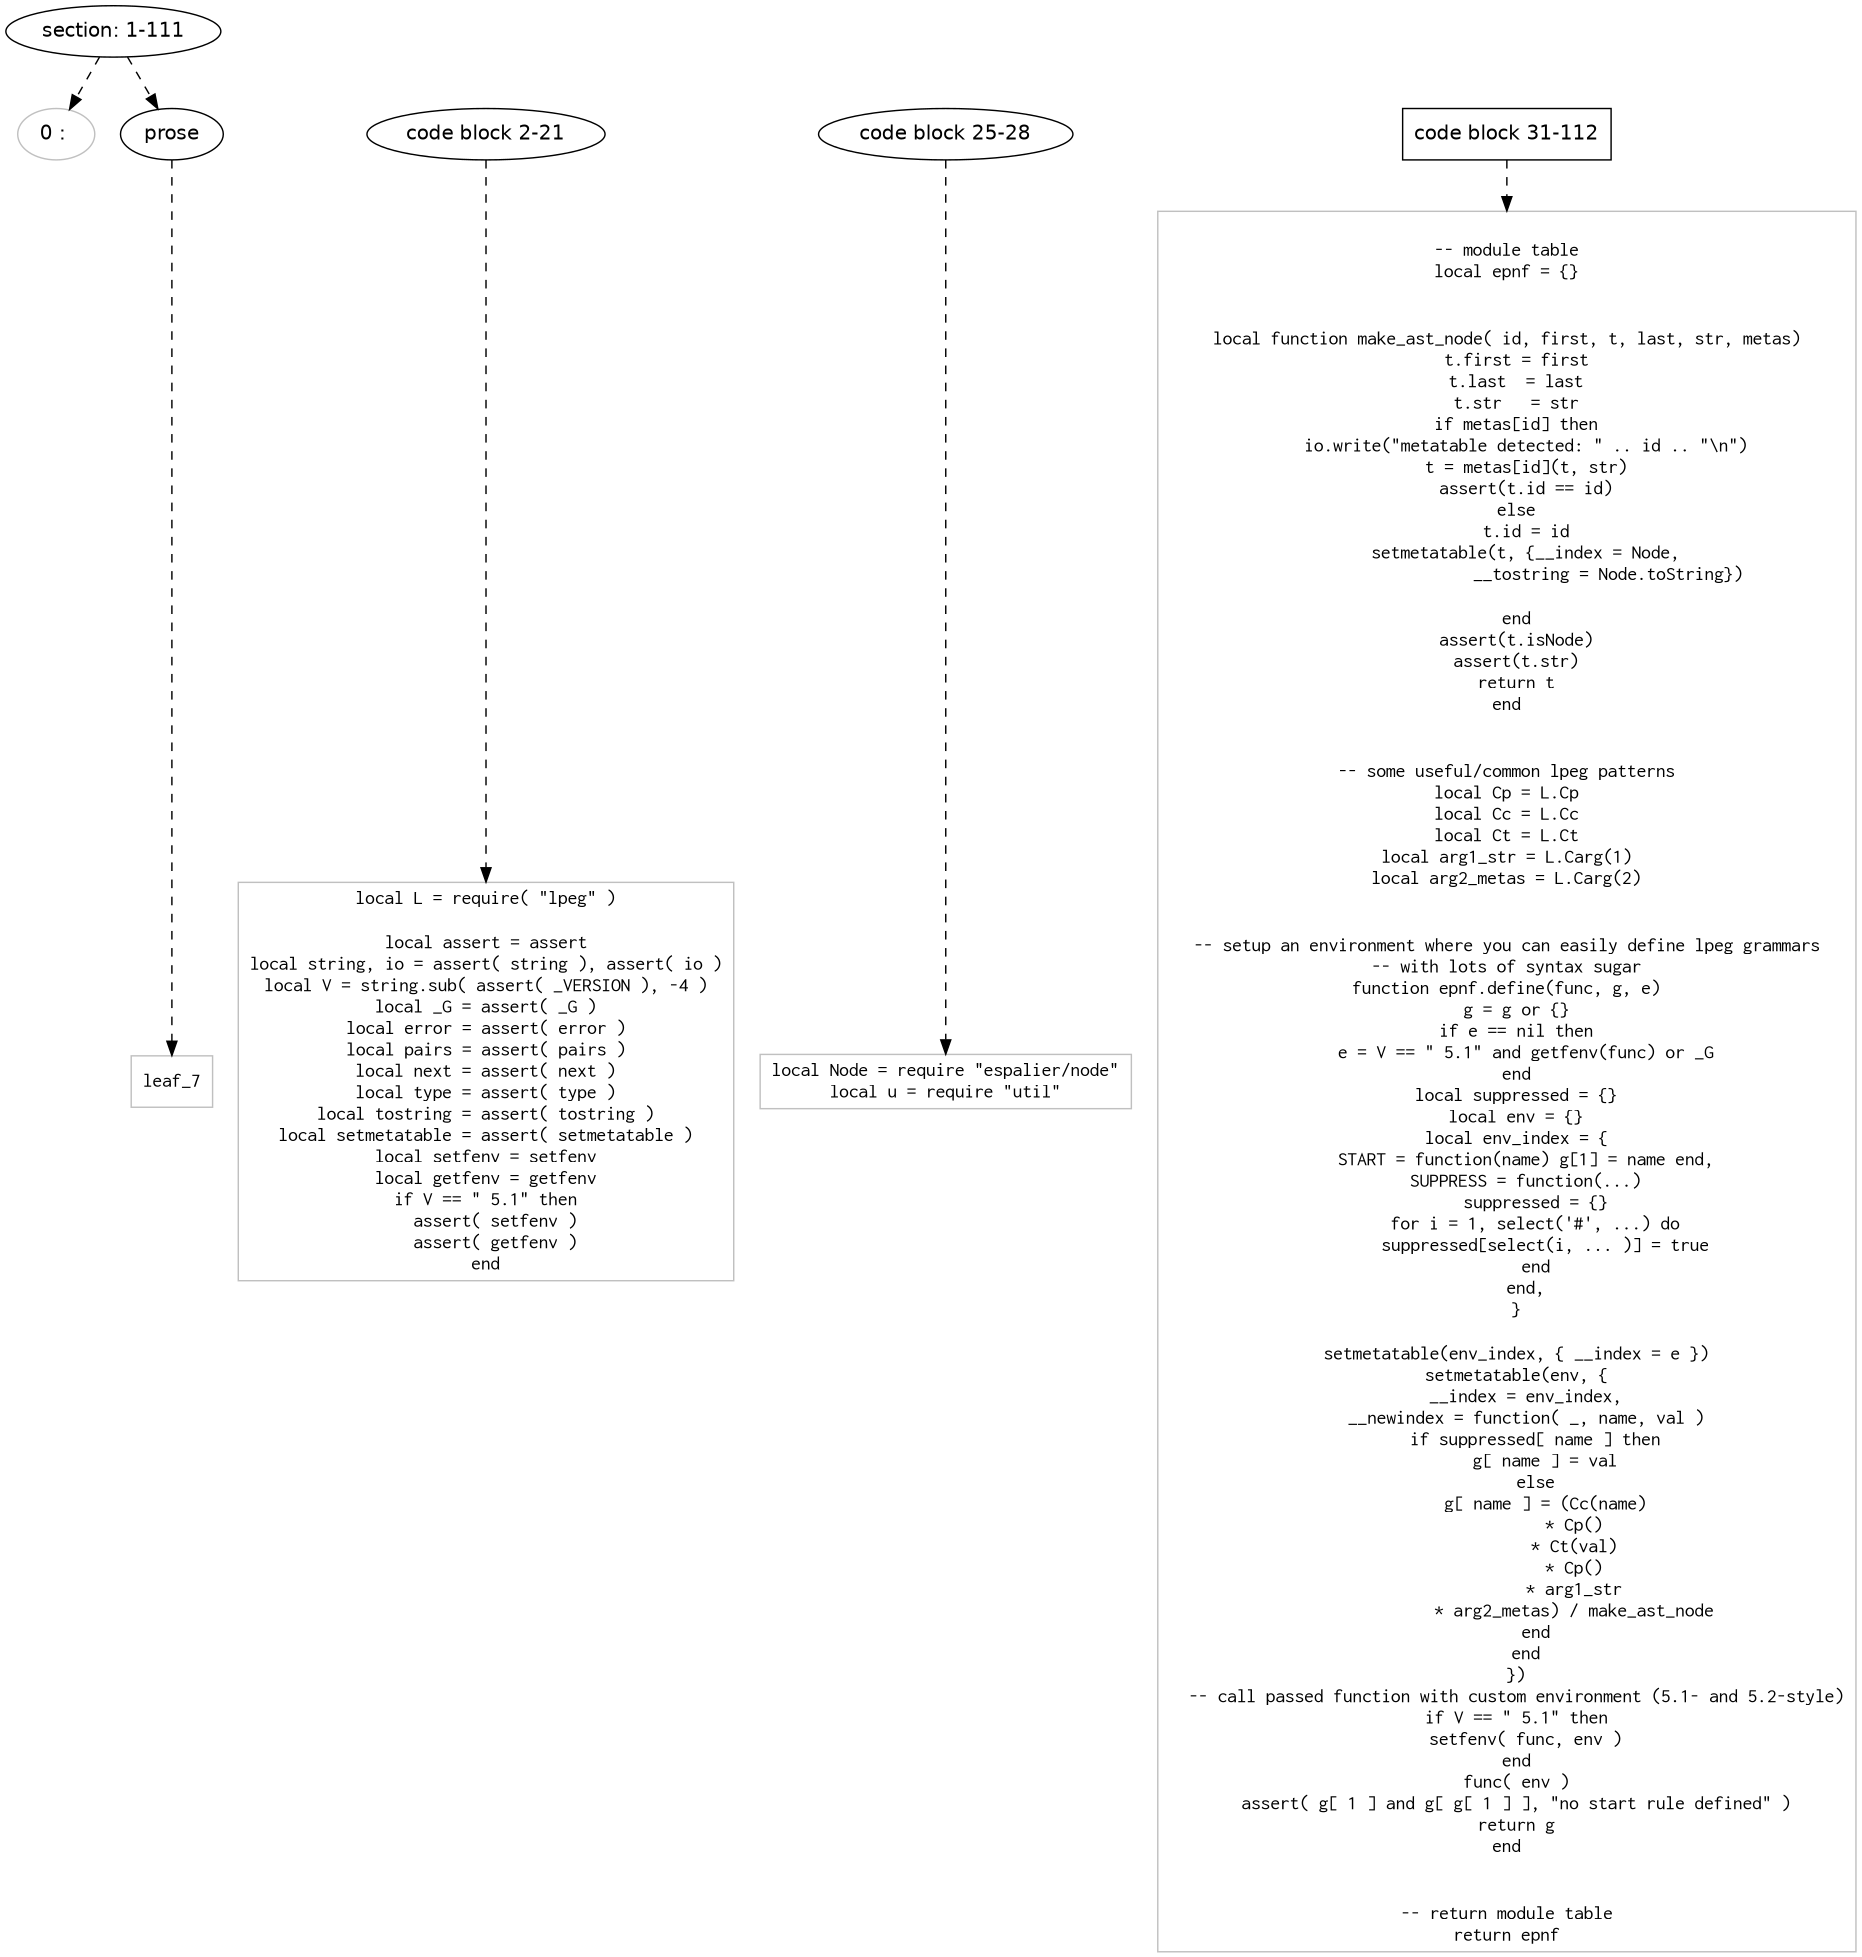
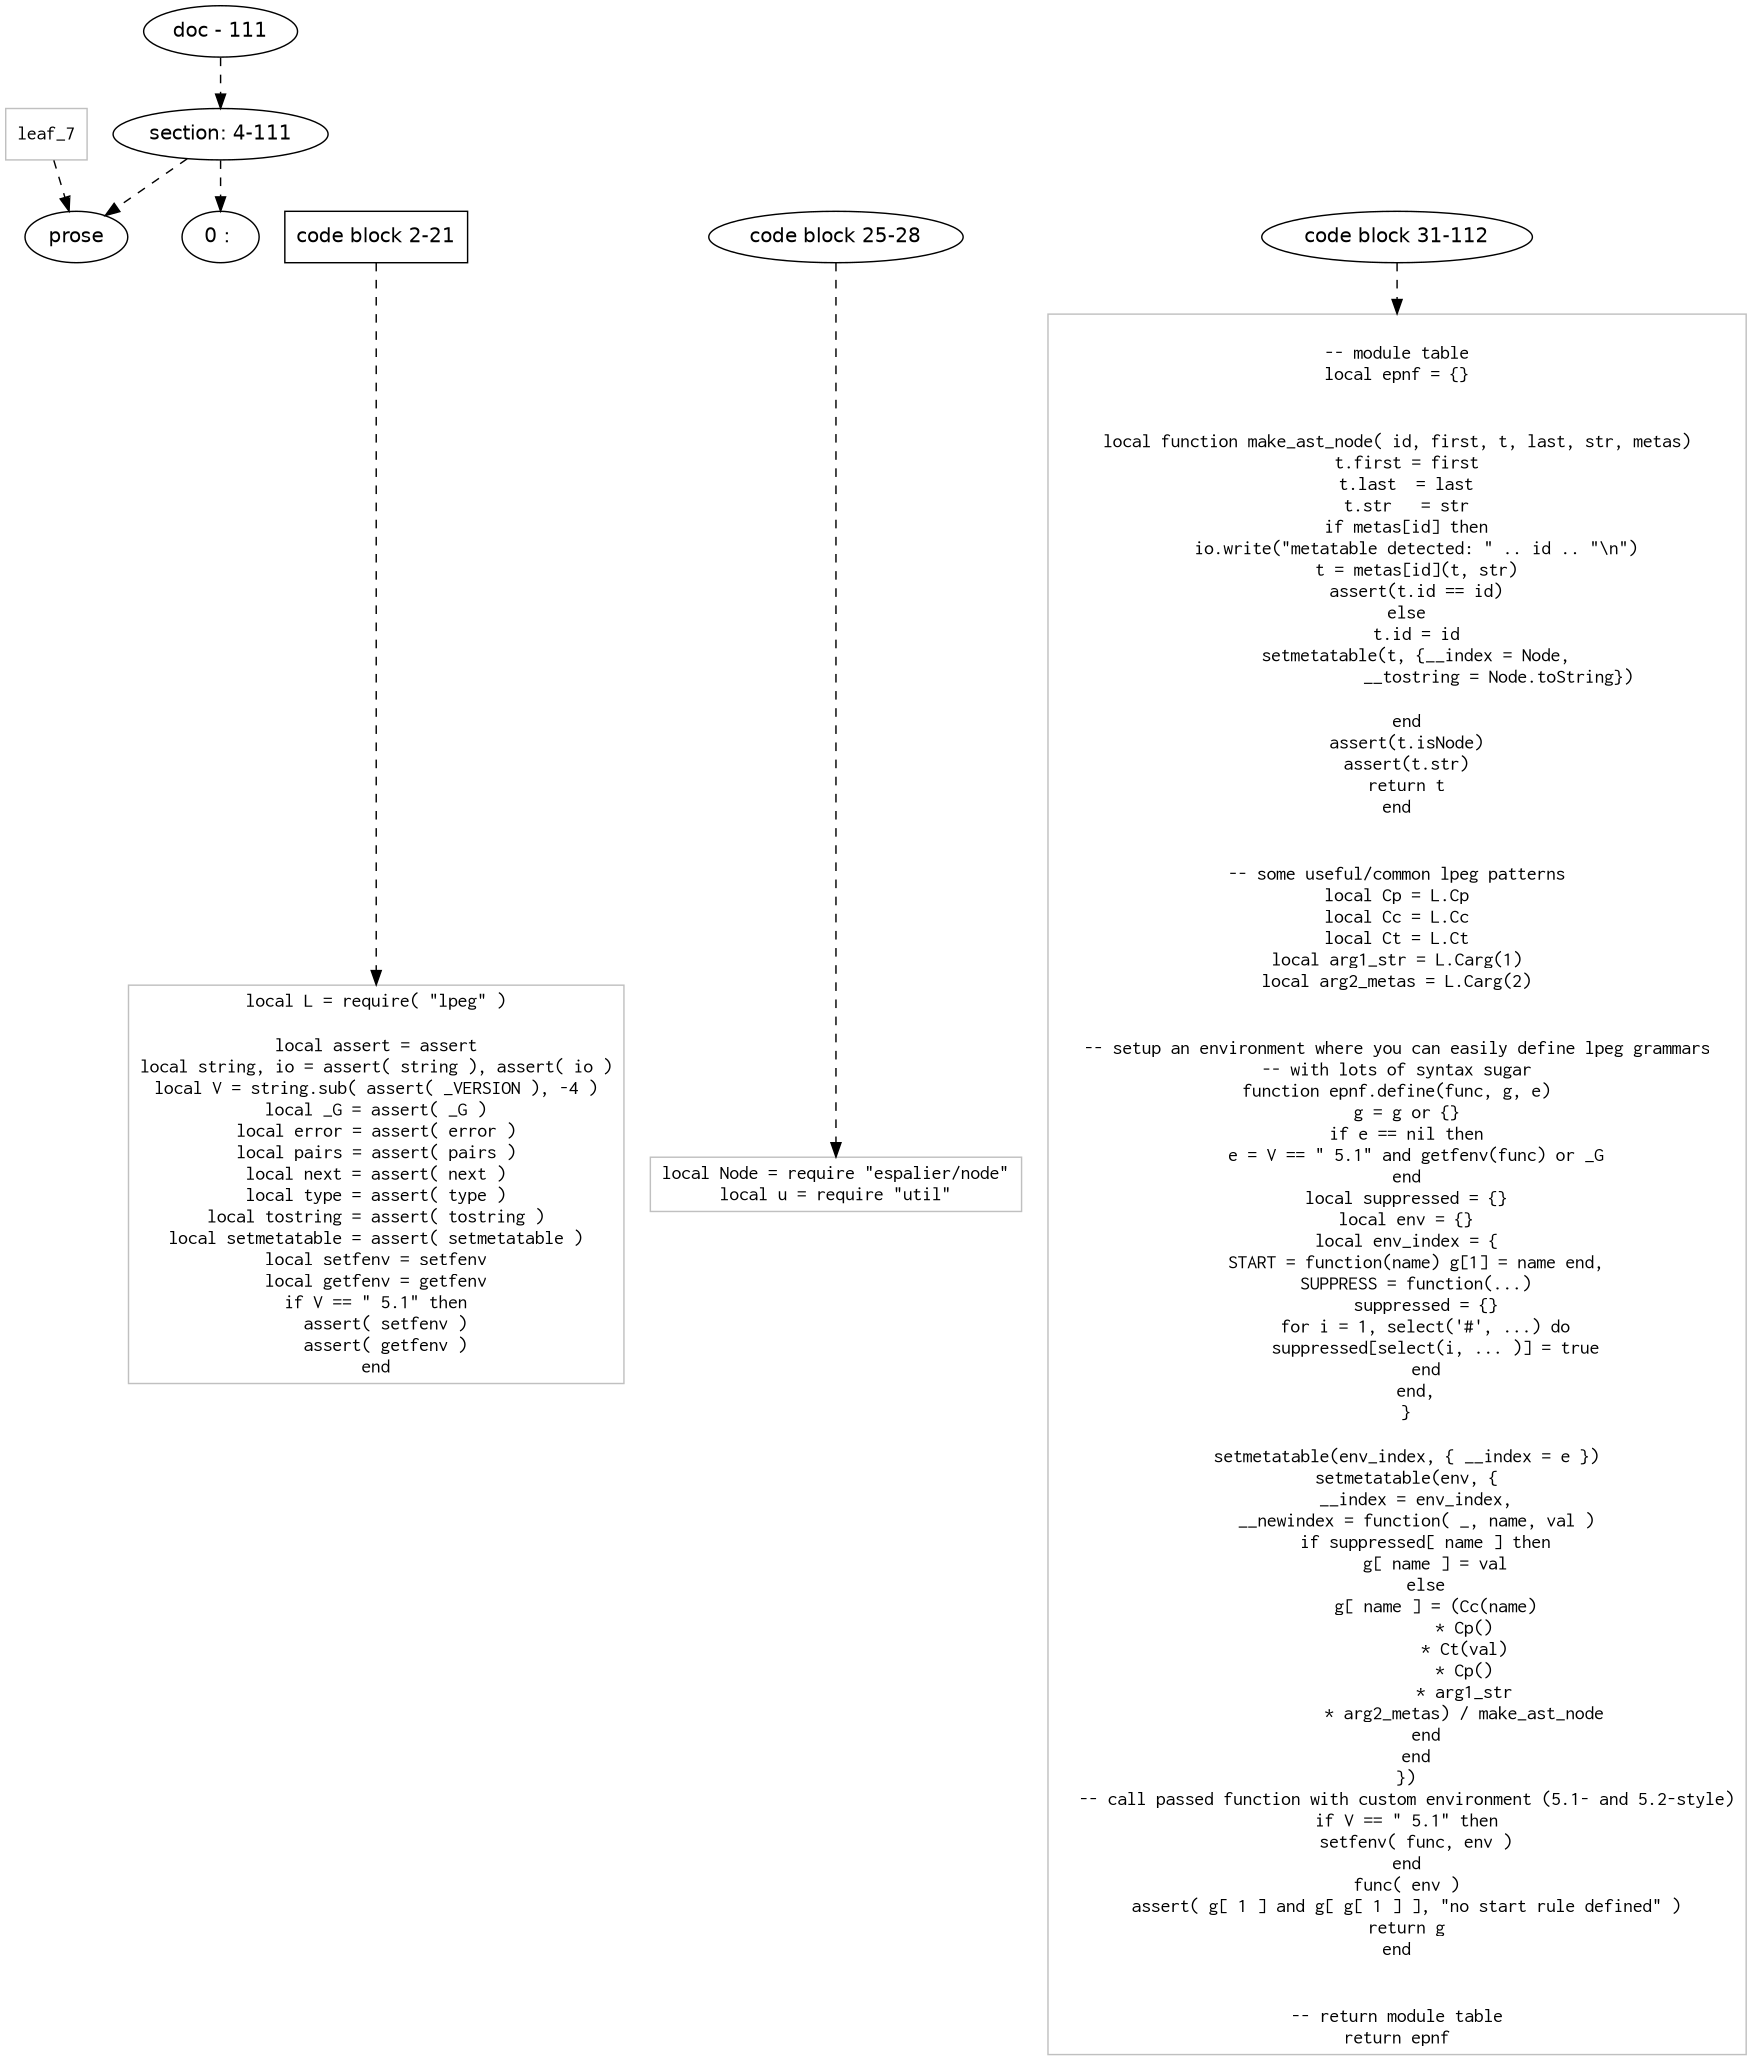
(113, 31) -> (221, 134)
none -> (221, 31)
(56, 134) -> (221, 237)
(486, 134) -> (376, 237)
(1507, 134) -> (1397, 237)
(172, 601) -> (59, 179)
